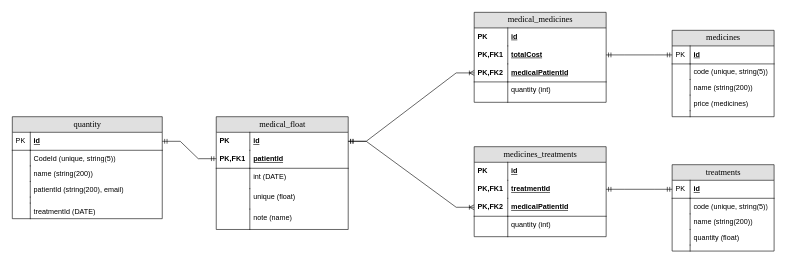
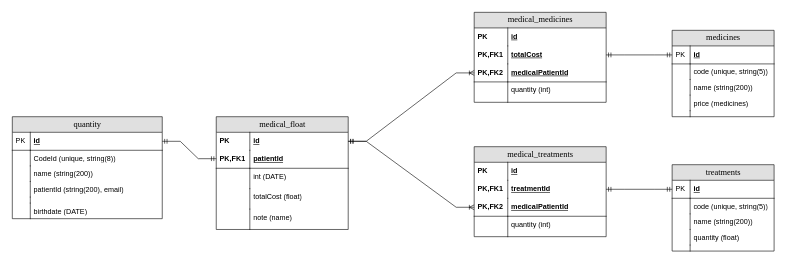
(541, 155) -> (541, 155)
(82, 159) -> (82, 159)
(279, 197) -> (285, 197)
(69, 212) -> (64, 212)
